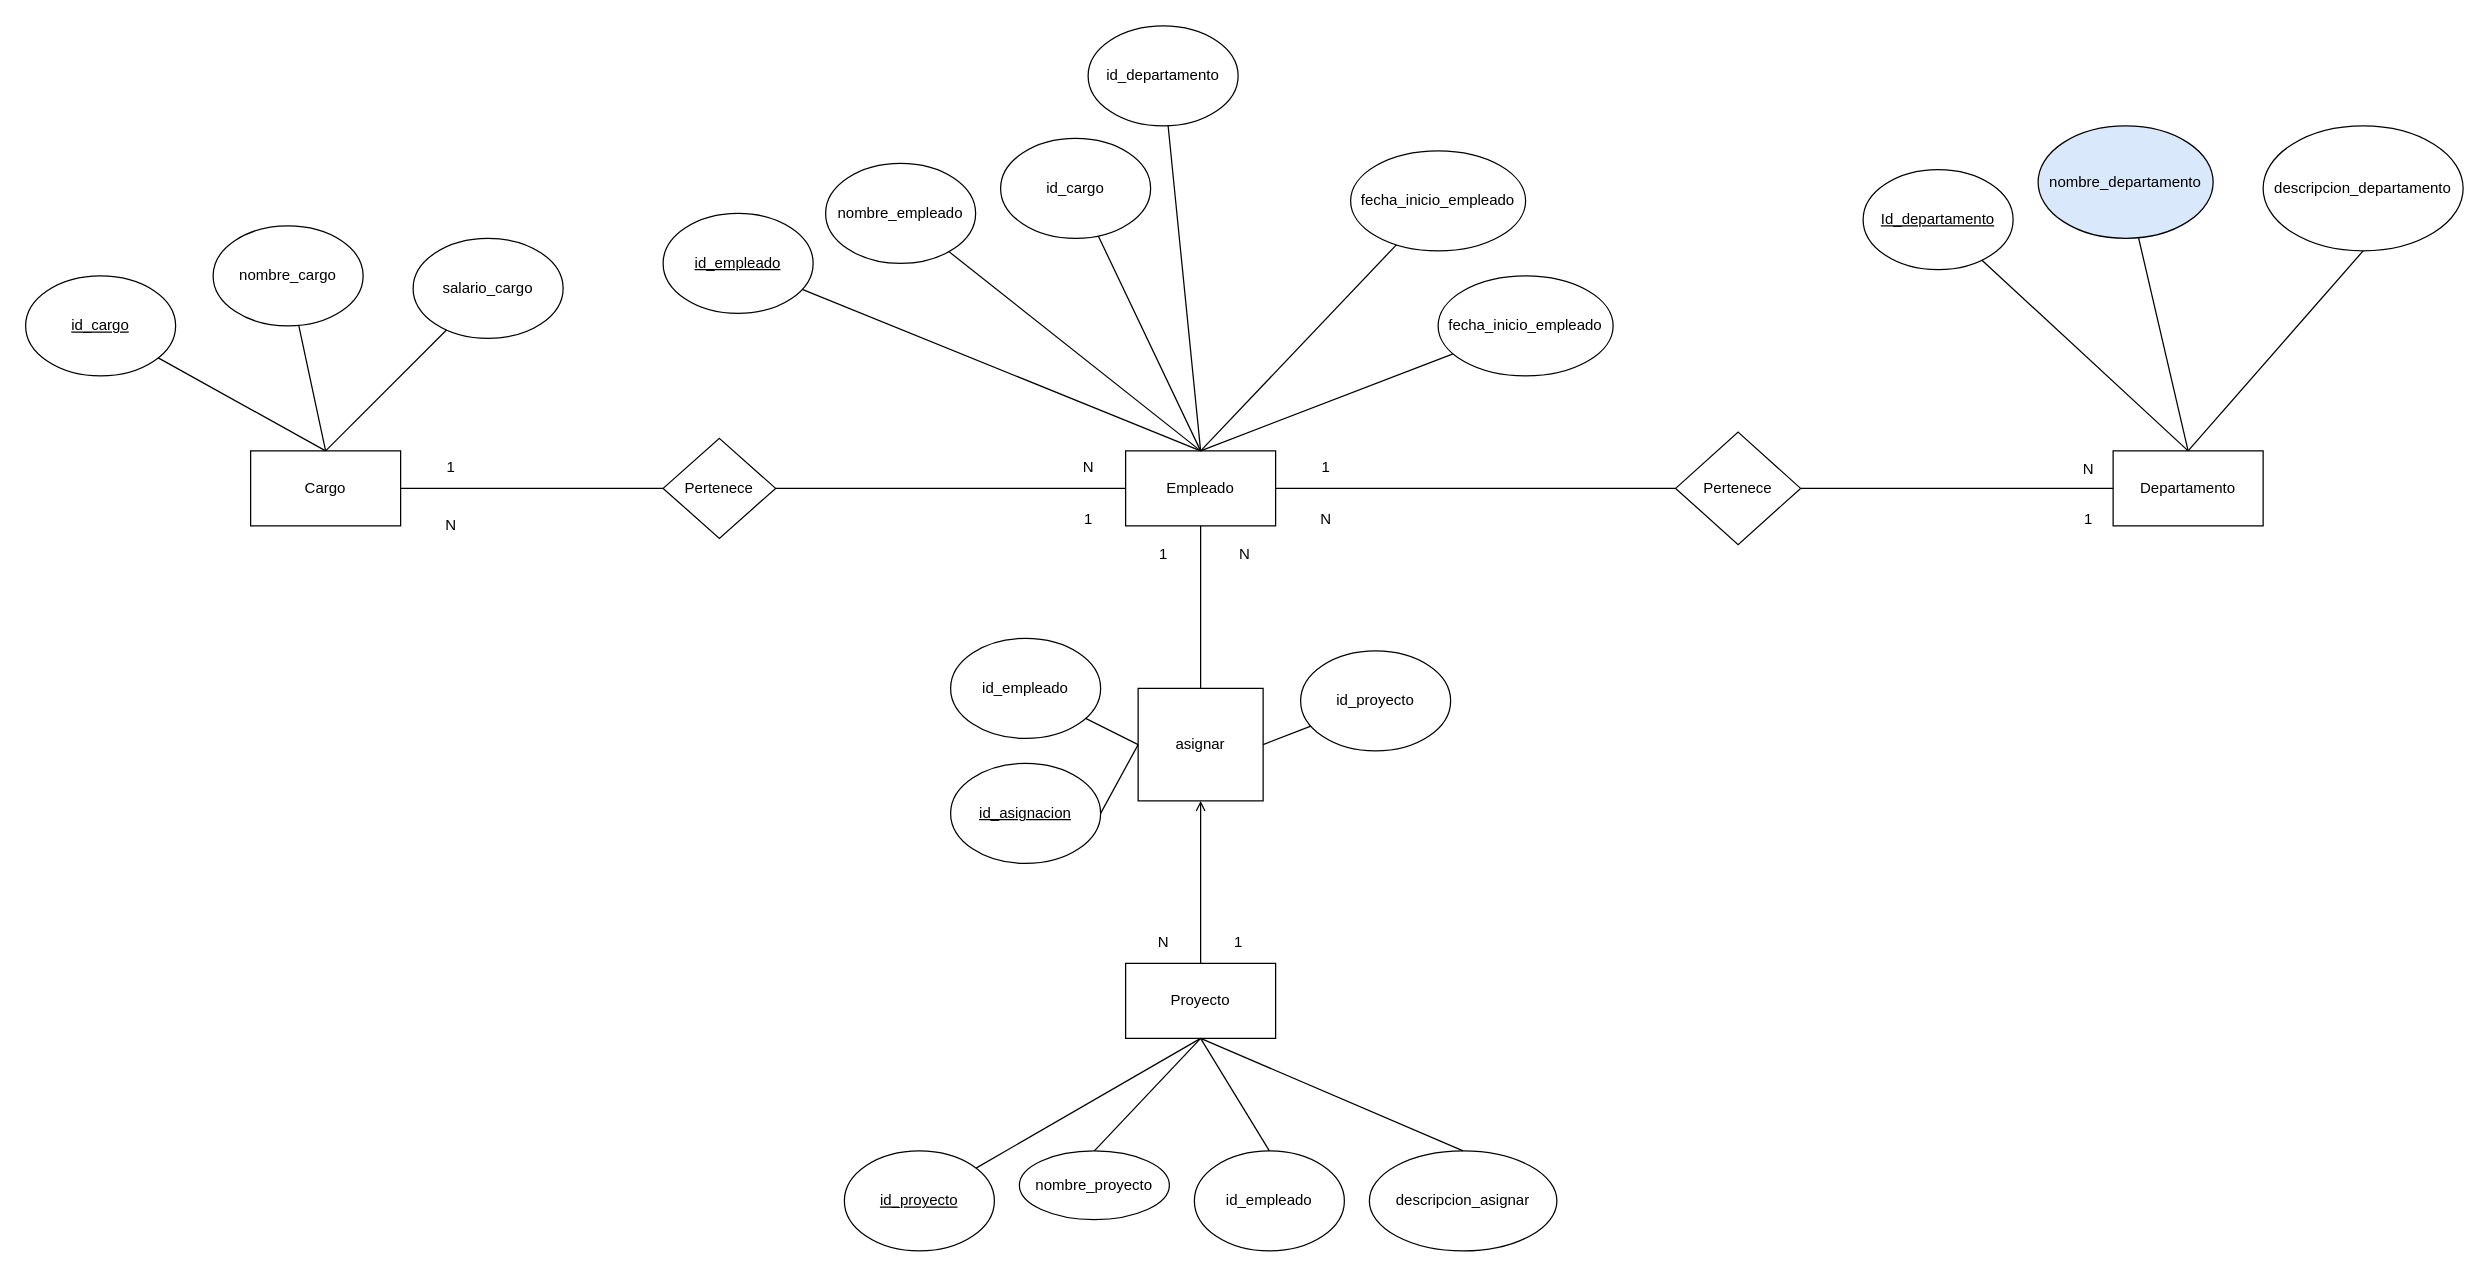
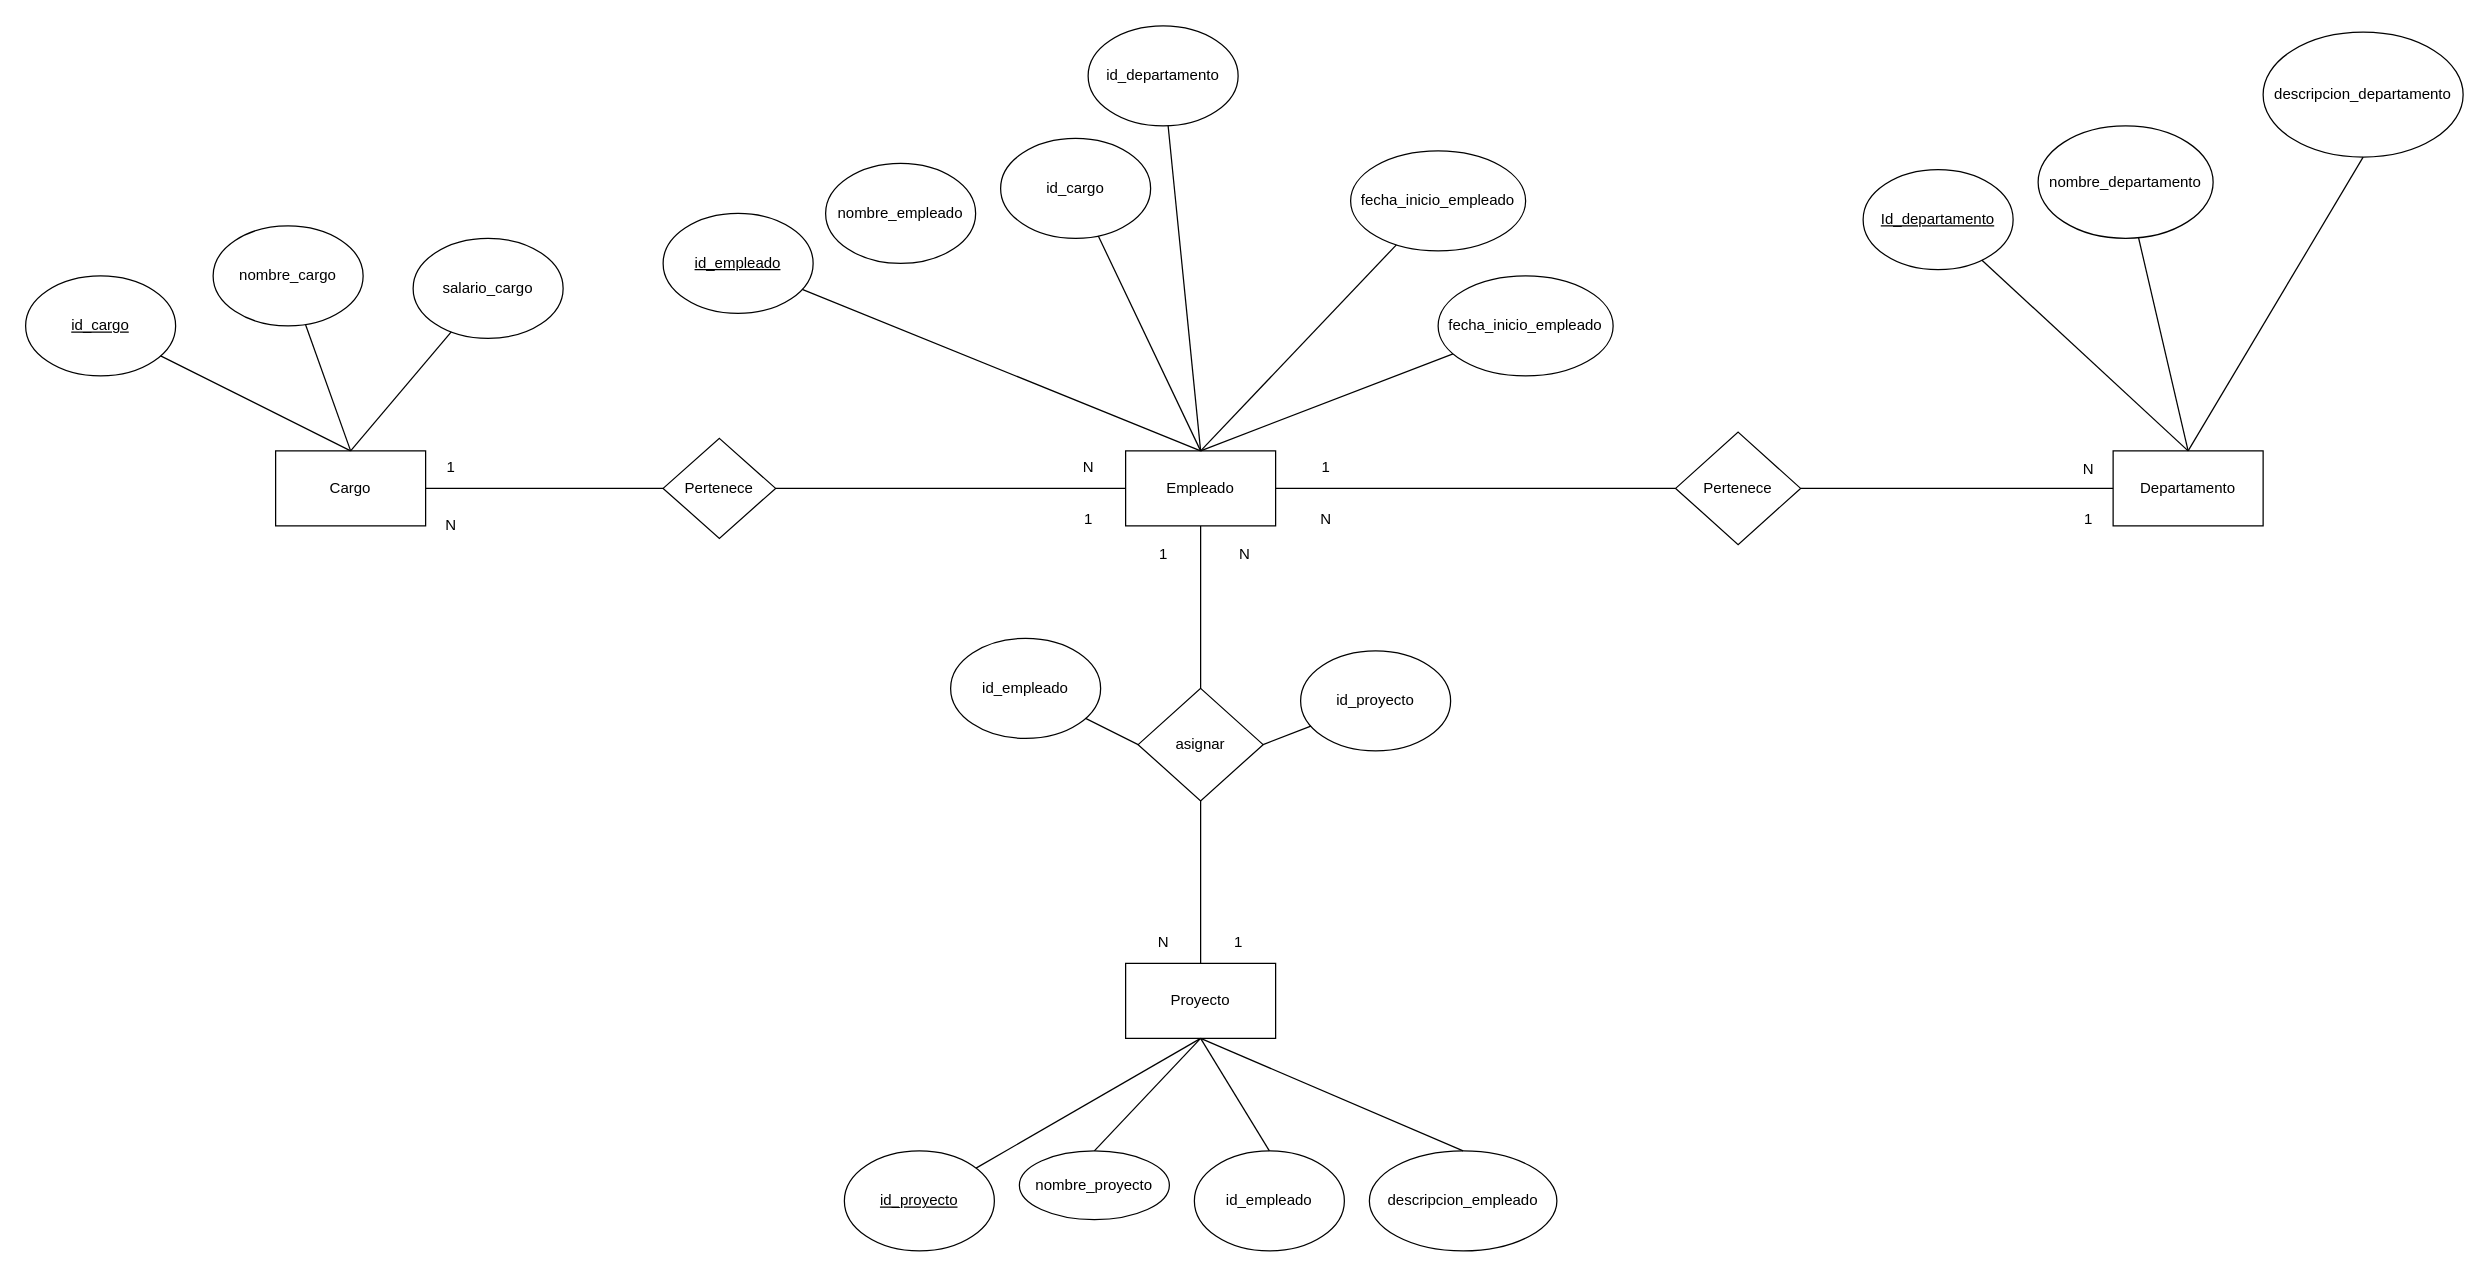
(2126, 182) -> (2126, 182)
(2363, 188) -> (2363, 94)
(1071, 348) -> none
(326, 488) -> (351, 488)
(1201, 744) -> (1201, 744)
(1119, 779) -> none
(1201, 807) -> (1201, 806)
(1026, 813) -> none
(1463, 1201) -> (1463, 1201)
